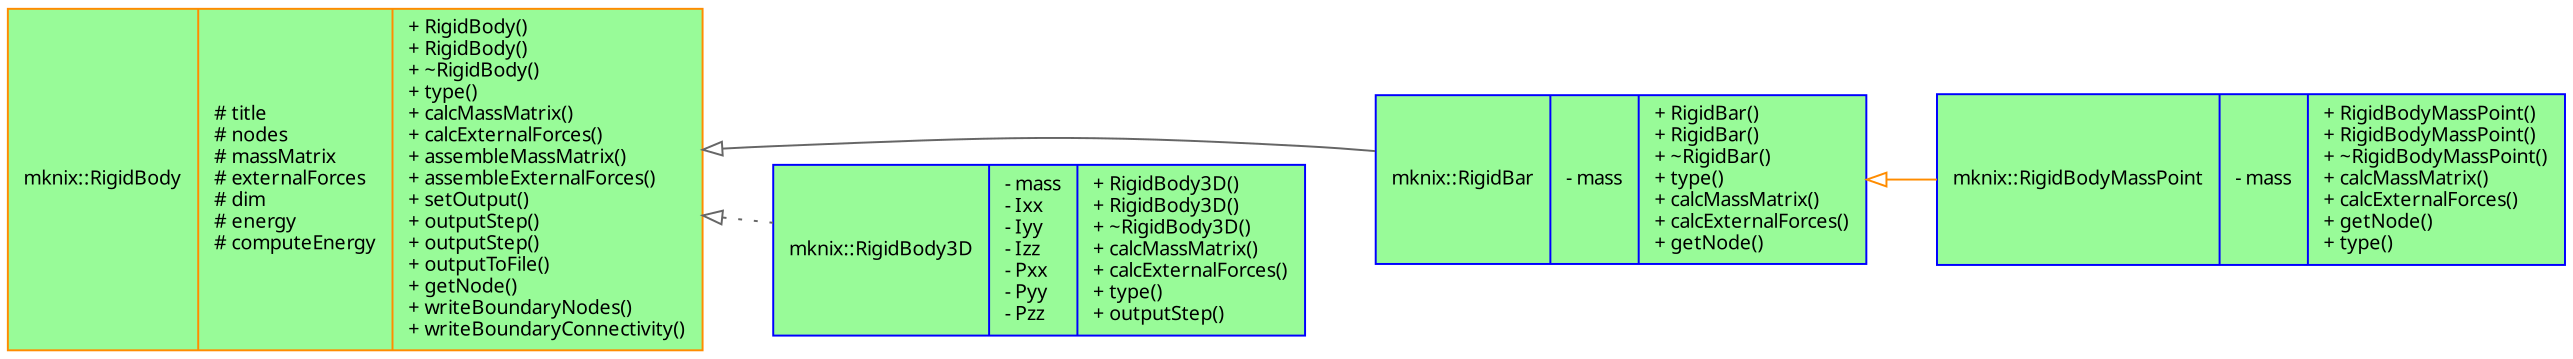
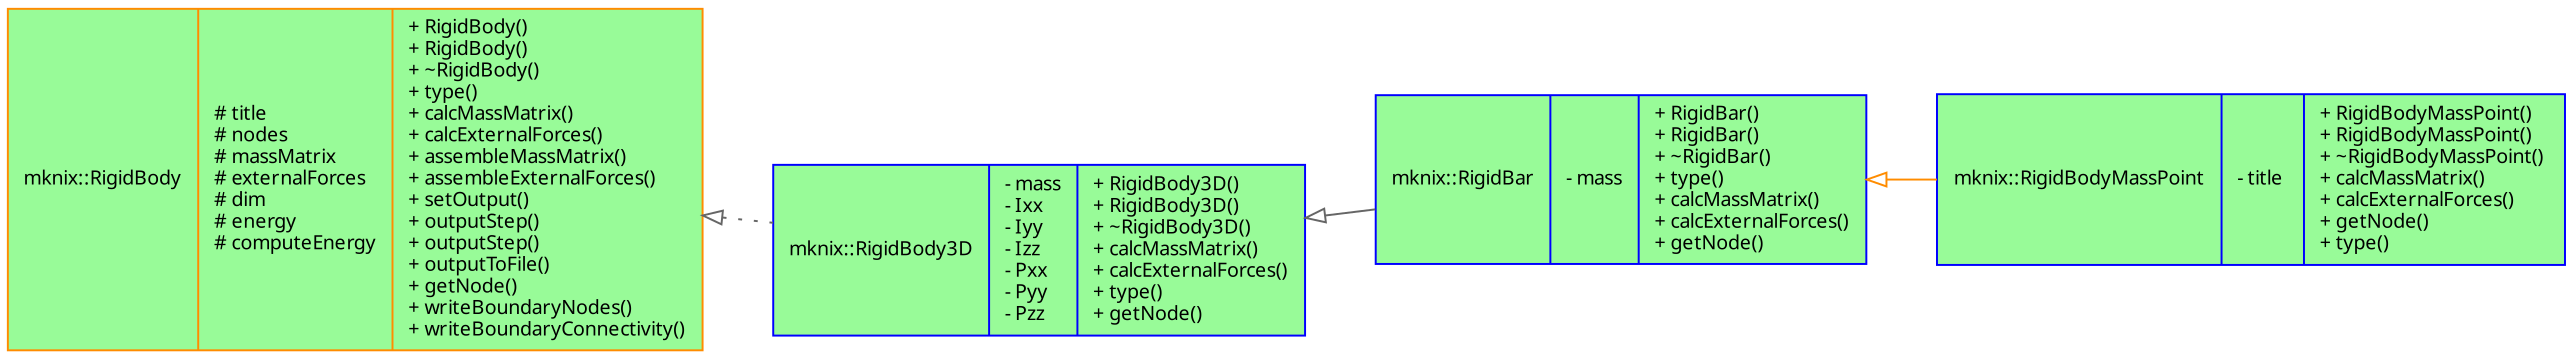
(1049, 138) -> (1350, 212)
(2264, 179) -> (2261, 179)
(1159, 314) -> (1148, 314)
